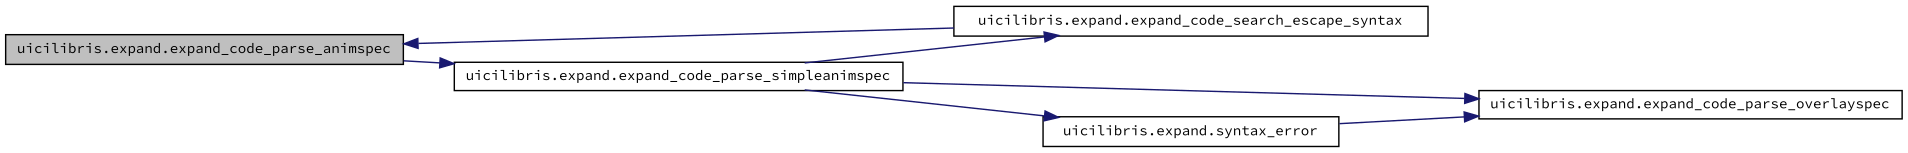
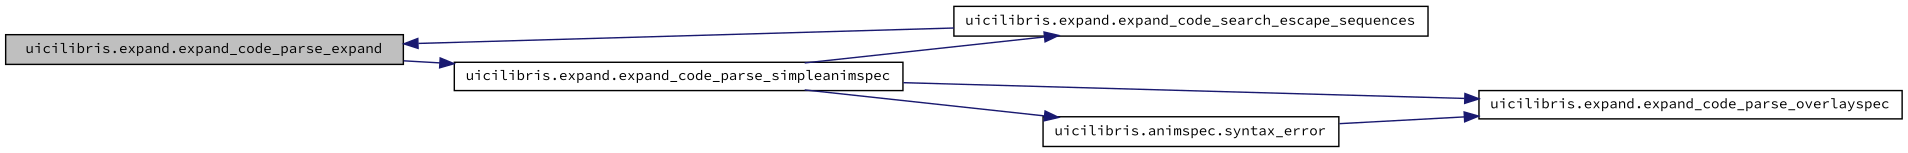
(1191, 21) -> (1191, 21)
(205, 50) -> (205, 50)
(1191, 132) -> (1191, 132)
